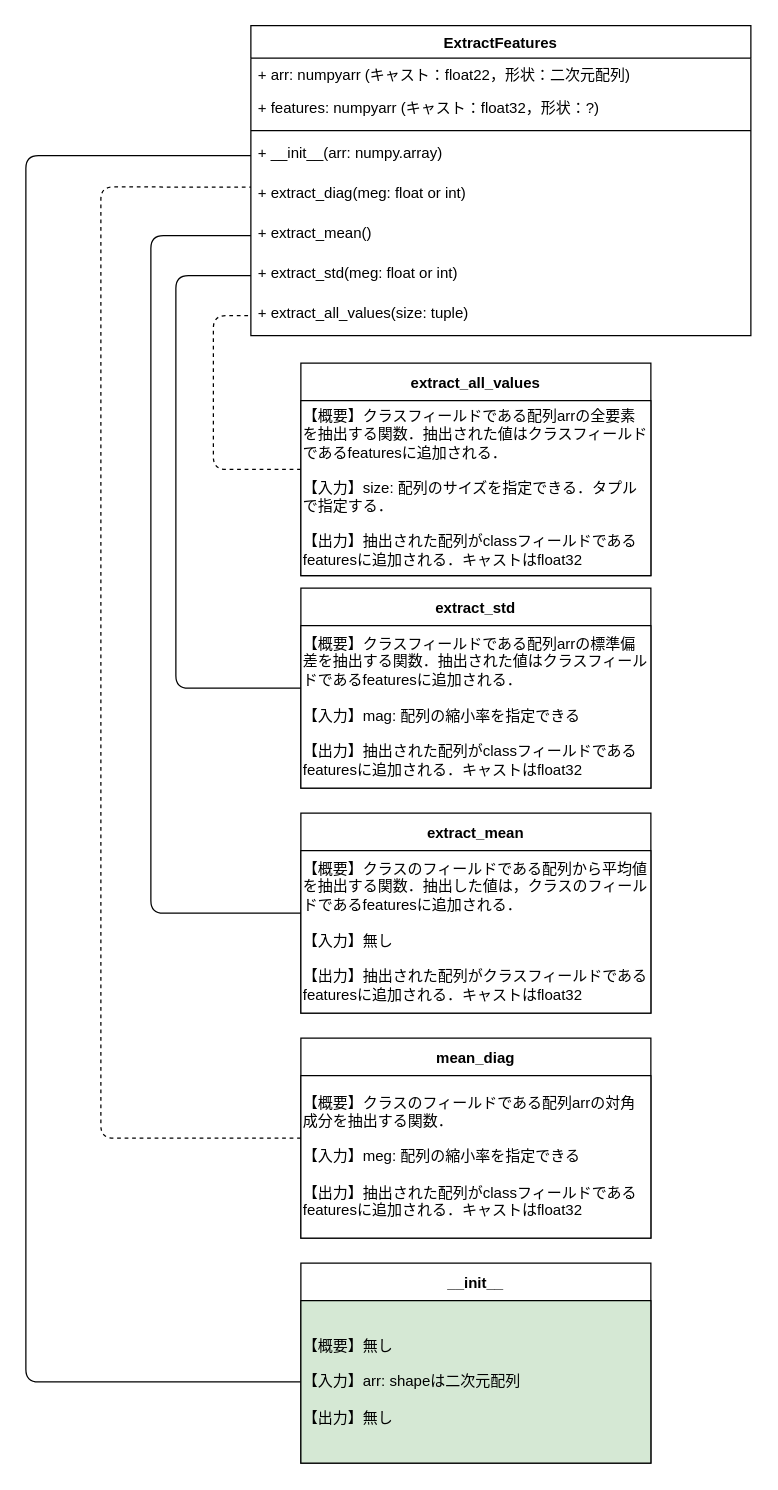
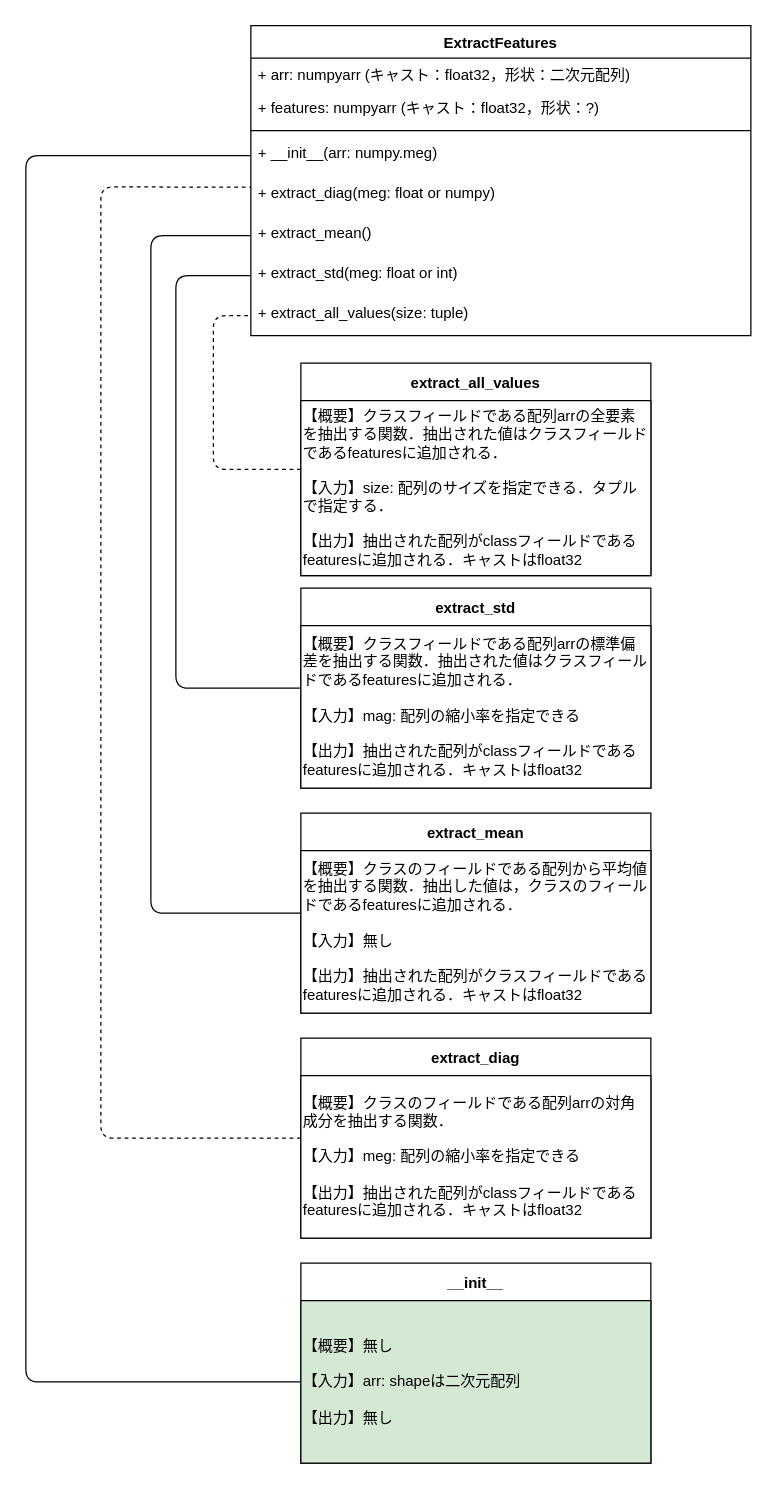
(458, 75) -> (458, 75)
(363, 153) -> (355, 153)
(381, 193) -> (391, 193)
(475, 1058) -> (475, 1058)
